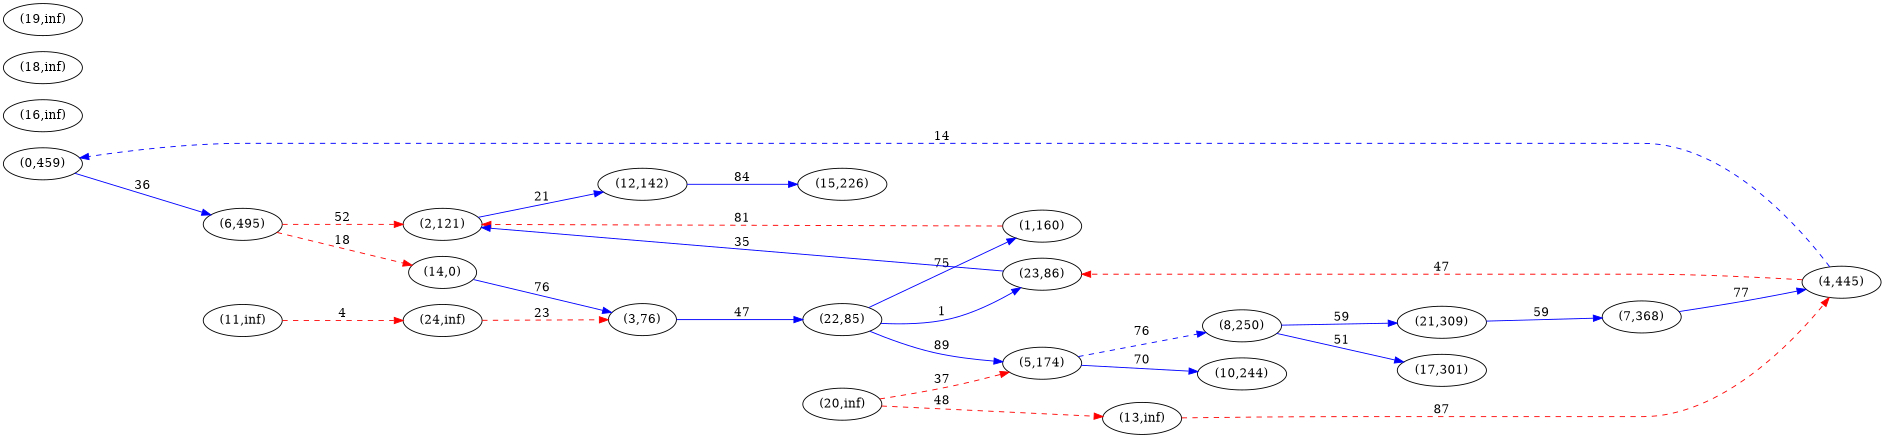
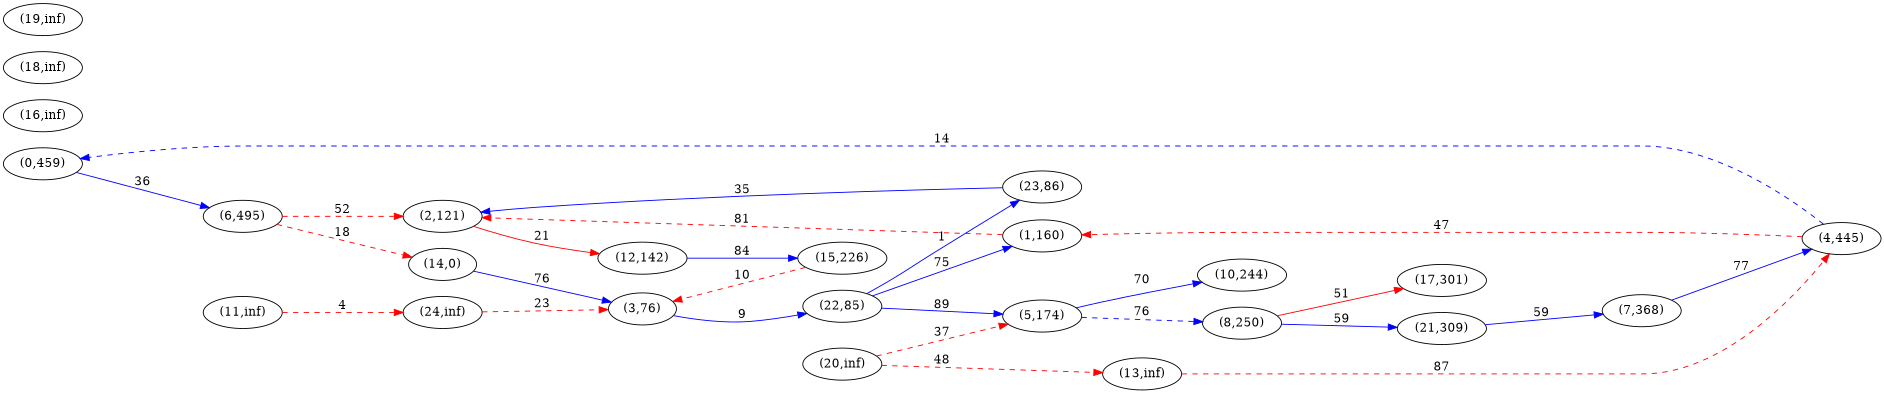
(536, 206) -> (531, 242)
(1447, 274) -> (1447, 232)
none -> (744, 283)
(742, 313) -> (742, 315)
(1336, 347) -> (1336, 303)
